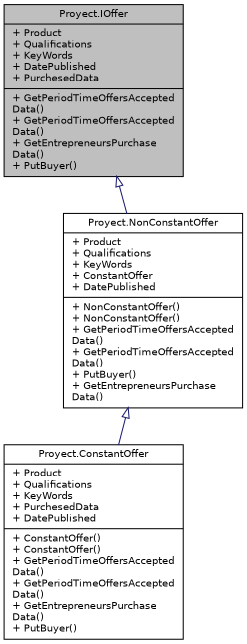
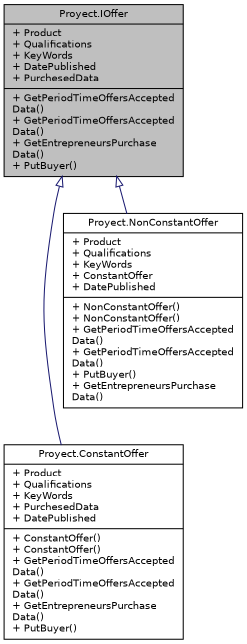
(122, 431) -> (44, 316)
